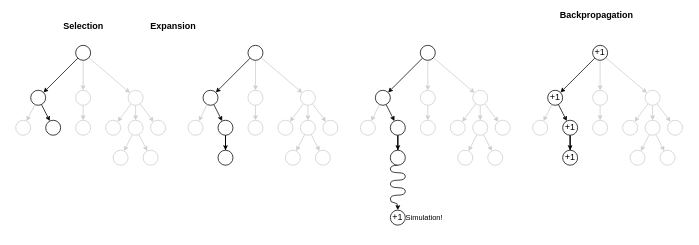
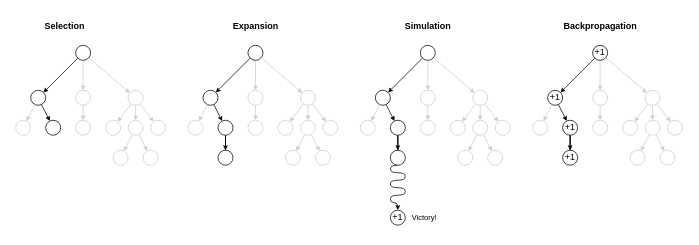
(597, 15) -> (600, 27)
(83, 27) -> (64, 27)
(173, 27) -> (255, 27)
none -> (428, 27)
(425, 218) -> (425, 218)
